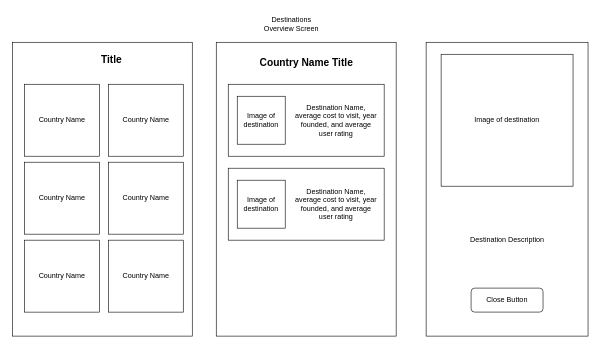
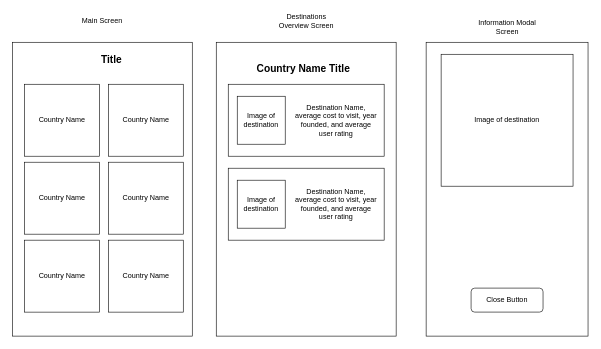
none -> (102, 21)
(291, 24) -> (306, 21)
none -> (507, 27)
(306, 63) -> (303, 69)
(507, 240) -> none
